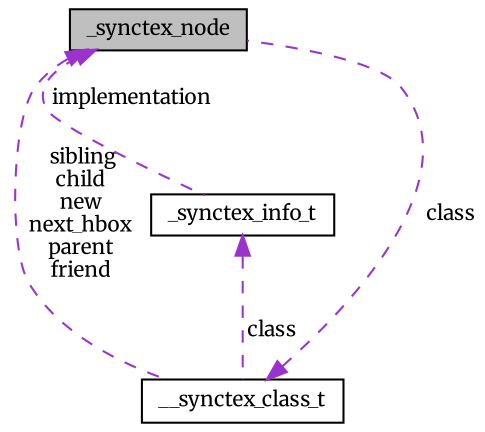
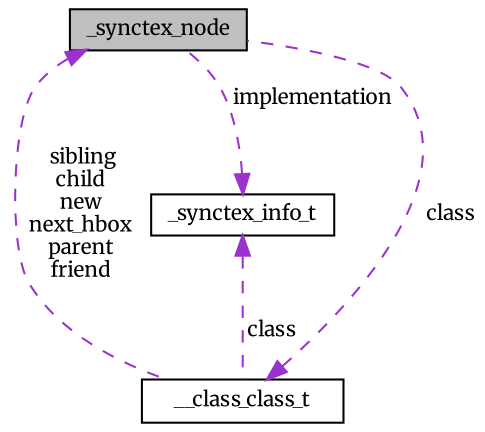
(93, 140) -> (228, 104)
(243, 401) -> (243, 401)
